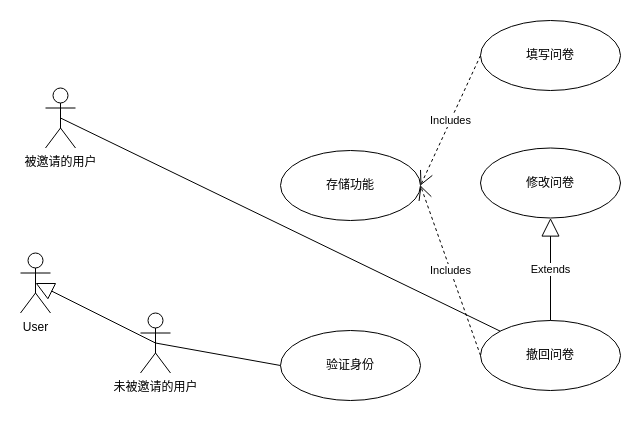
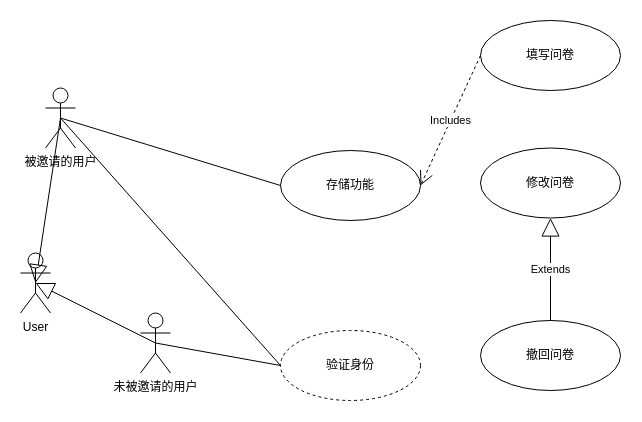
none -> (48, 199)
(284, 226) -> (172, 152)
none -> (171, 242)
(451, 272) -> none
(351, 366) -> (351, 366)
